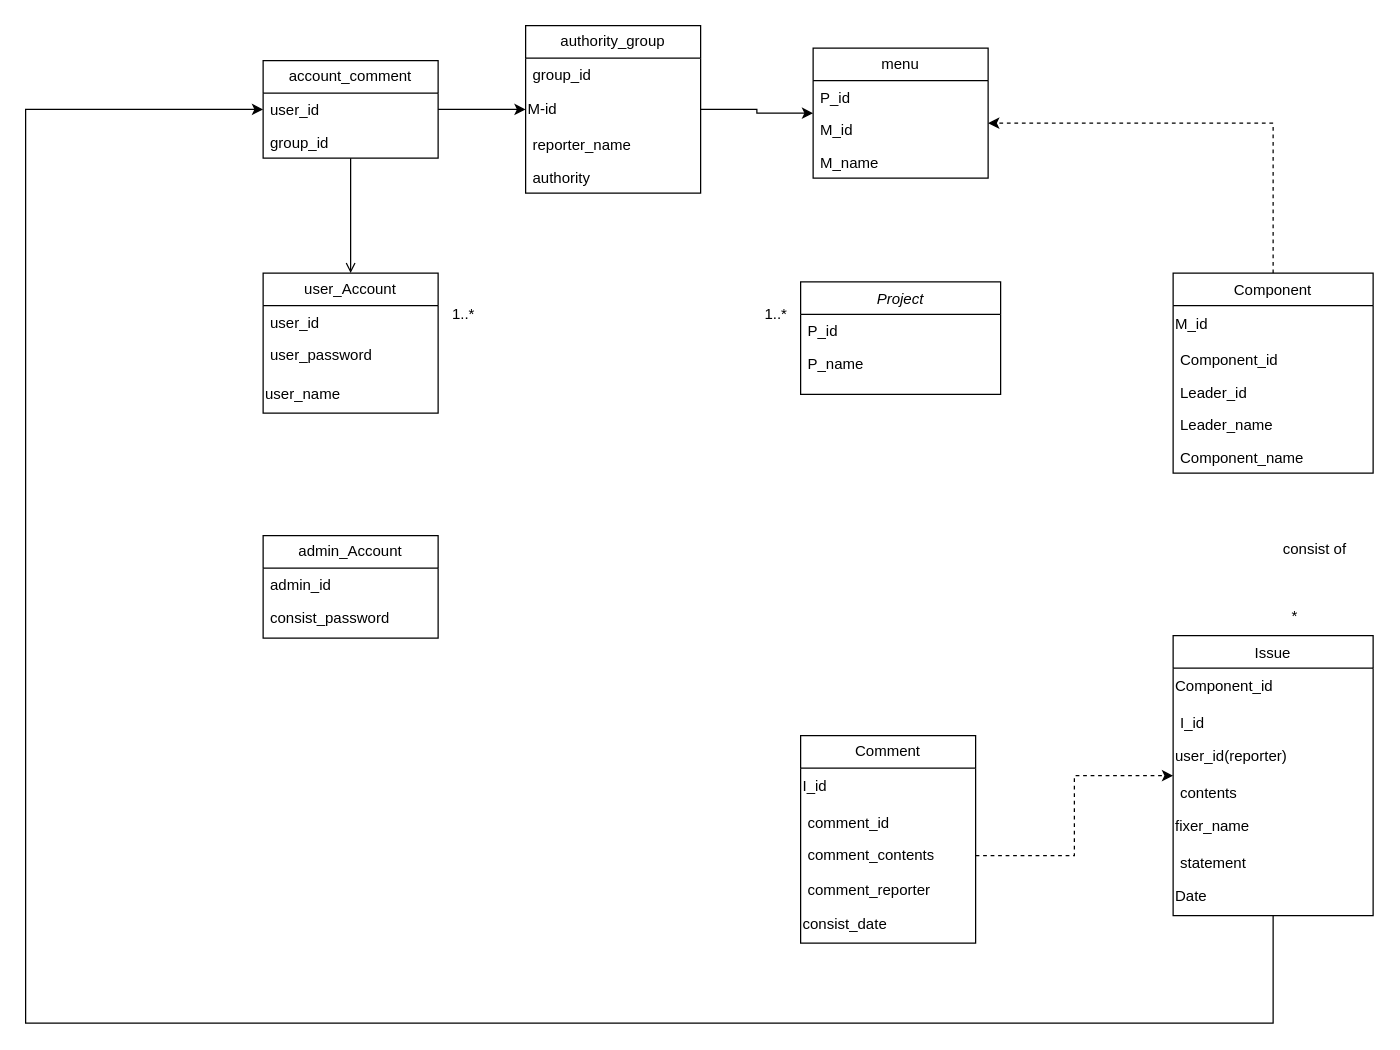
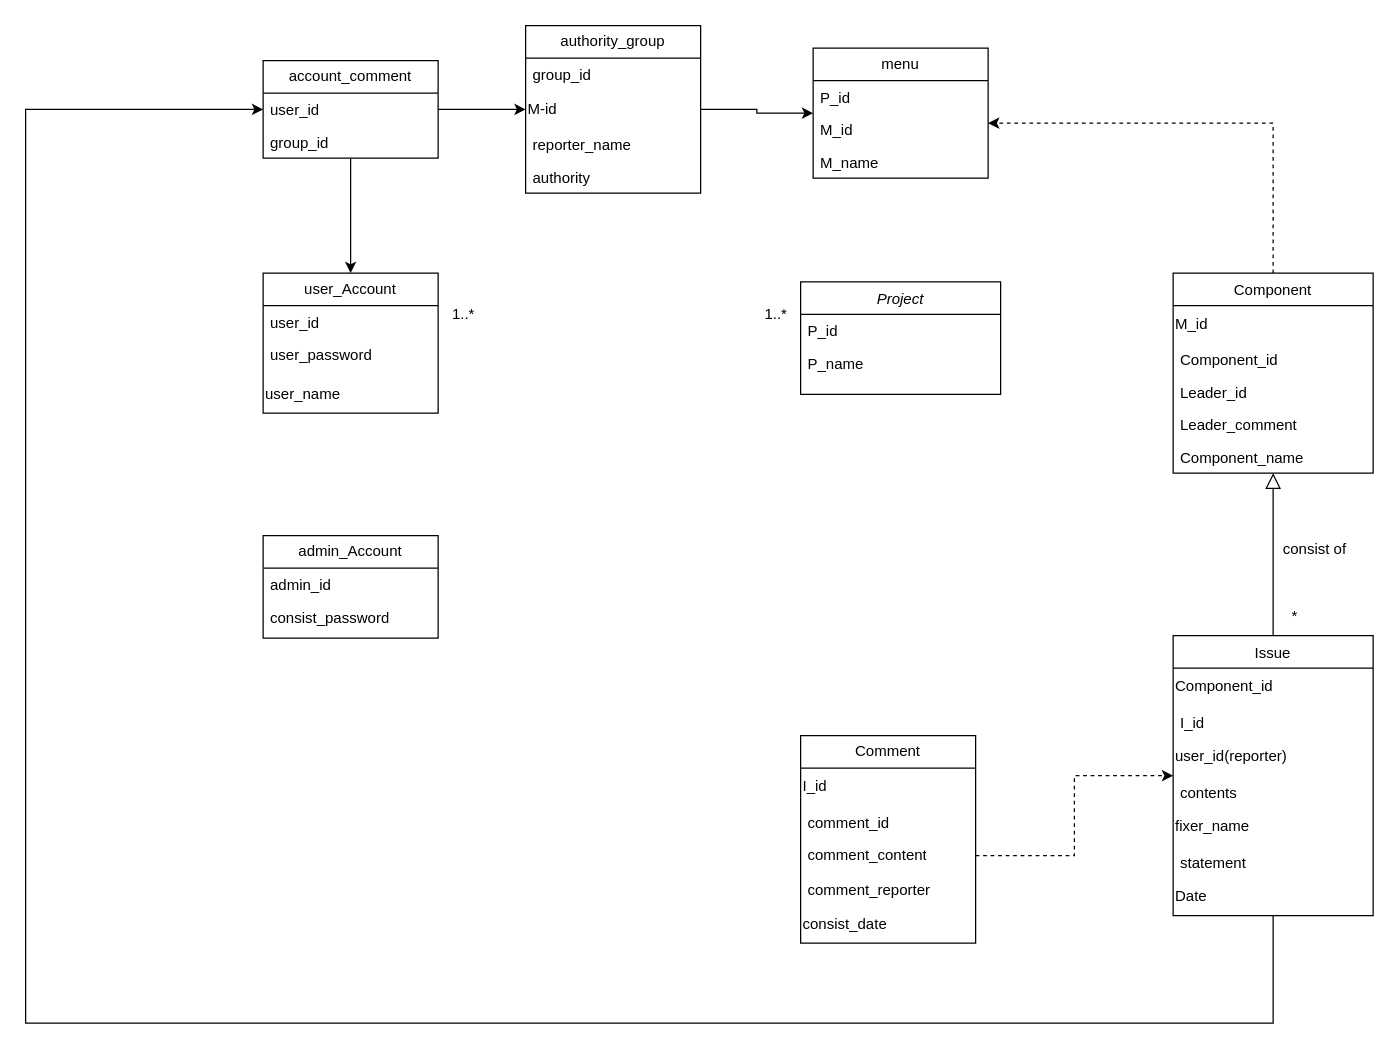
(351, 265) -> (351, 263)
(1226, 425) -> (1239, 425)
none -> (1273, 562)
(875, 856) -> (871, 856)
